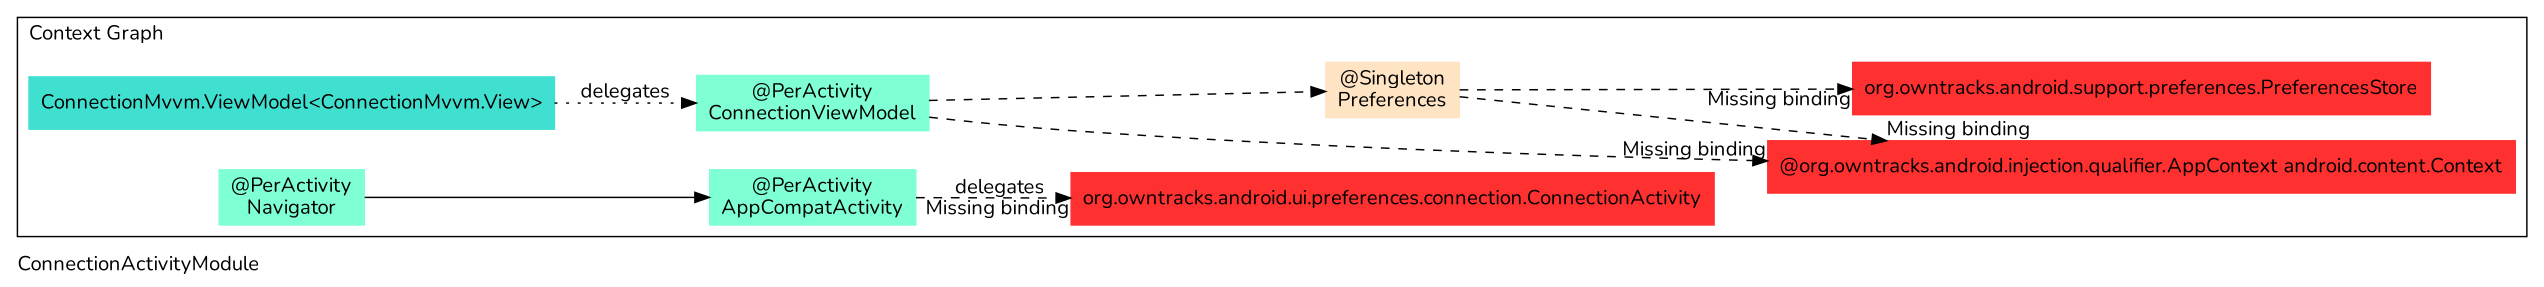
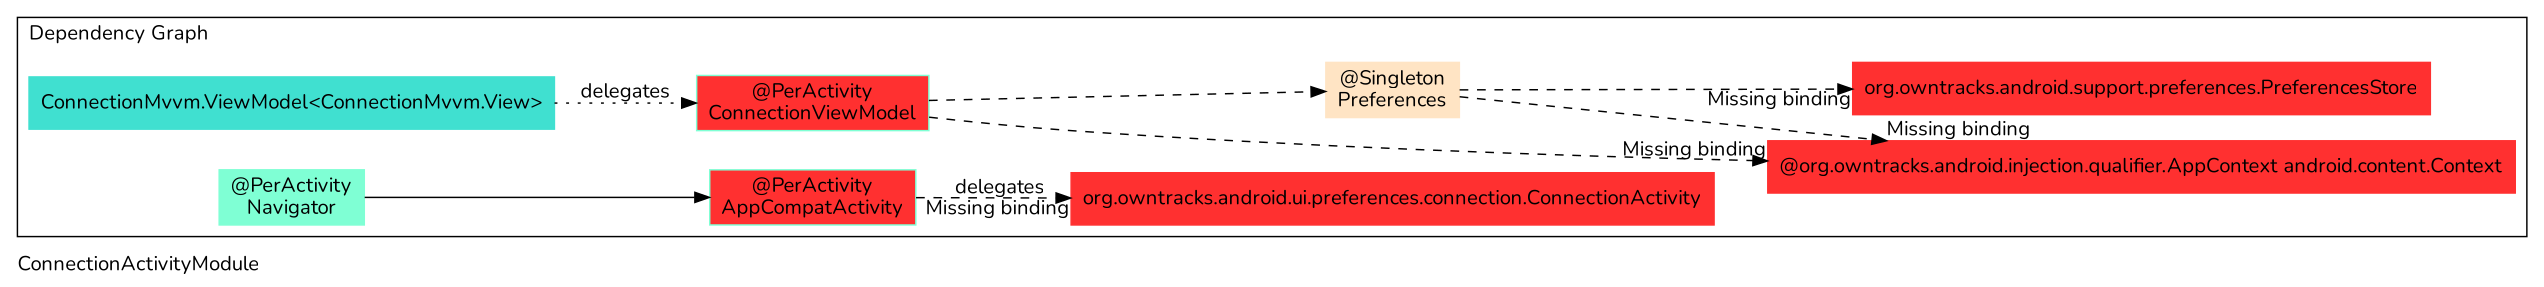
(97, 34) -> (119, 34)
(813, 103) -> (813, 103)
(813, 197) -> (813, 197)
